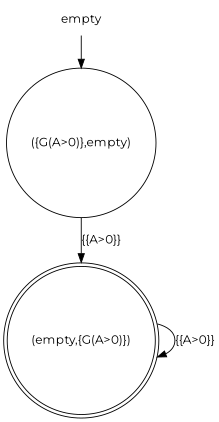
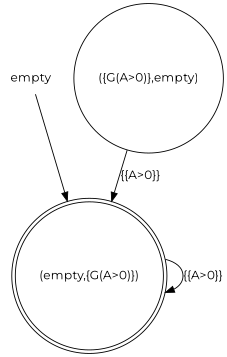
(81, 47) -> (50, 143)
